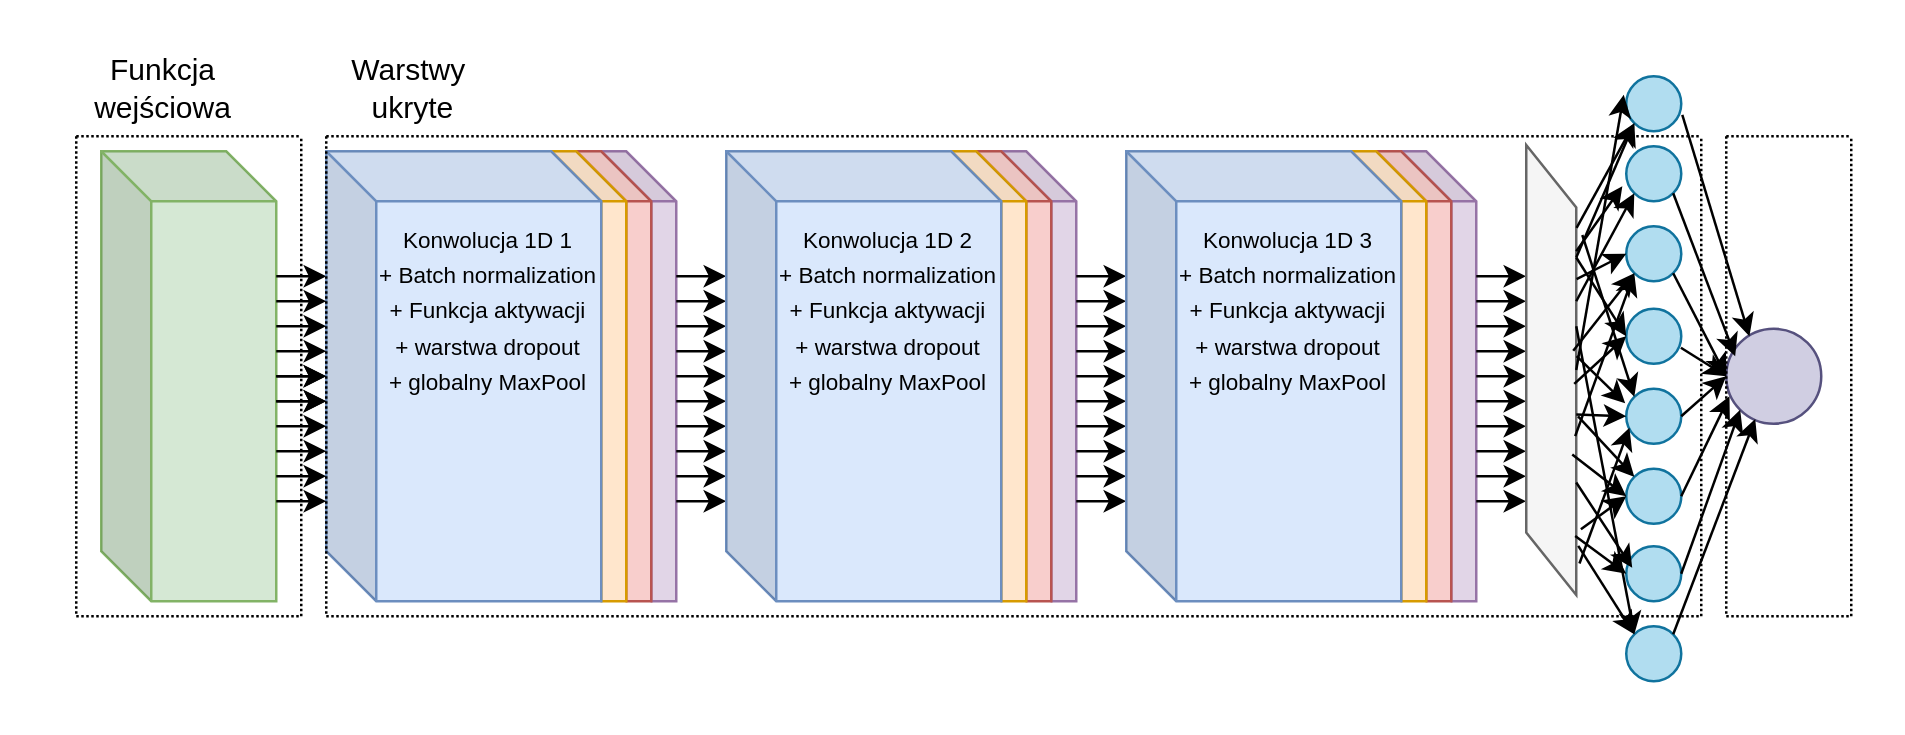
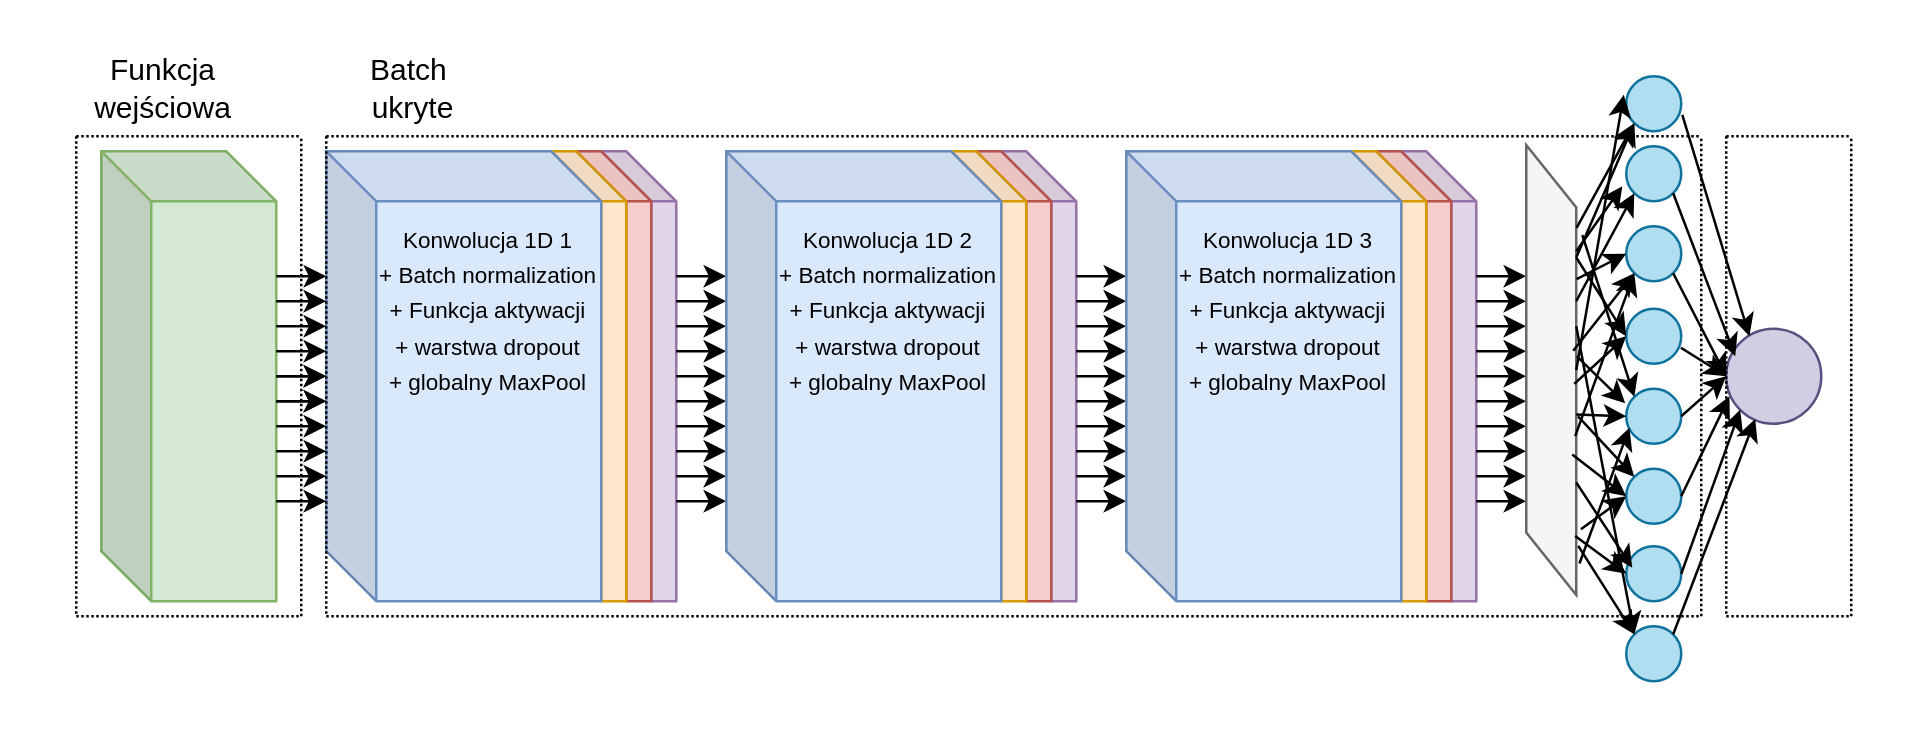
(414, 89) -> (414, 89)
